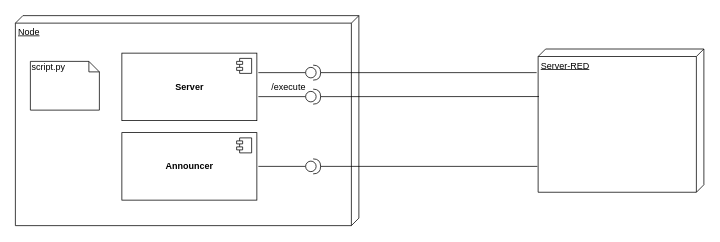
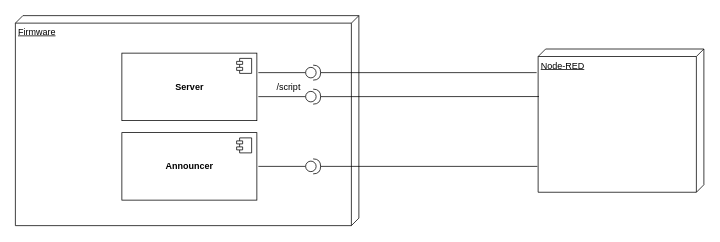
(28, 32) -> (37, 32)
(566, 66) -> (561, 66)
(65, 86) -> none
(289, 87) -> (289, 87)
